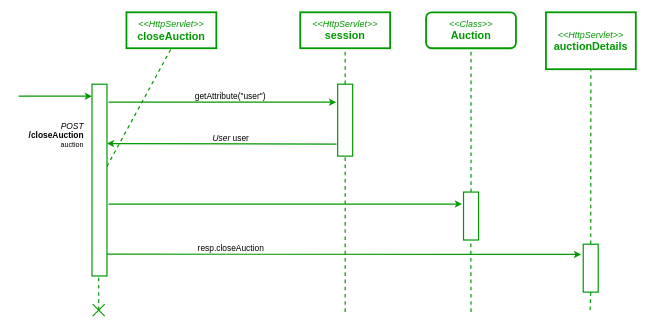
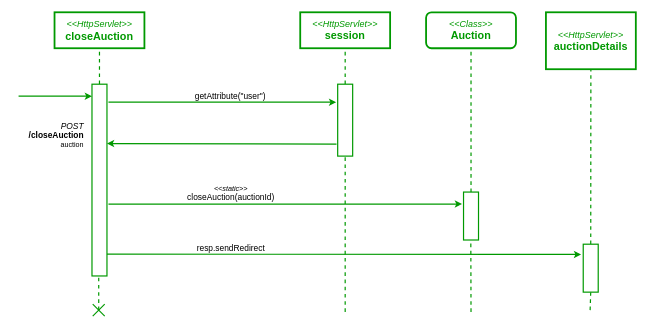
(171, 30) -> (99, 30)
(230, 139) -> none
none -> (231, 194)
(231, 249) -> (231, 249)
